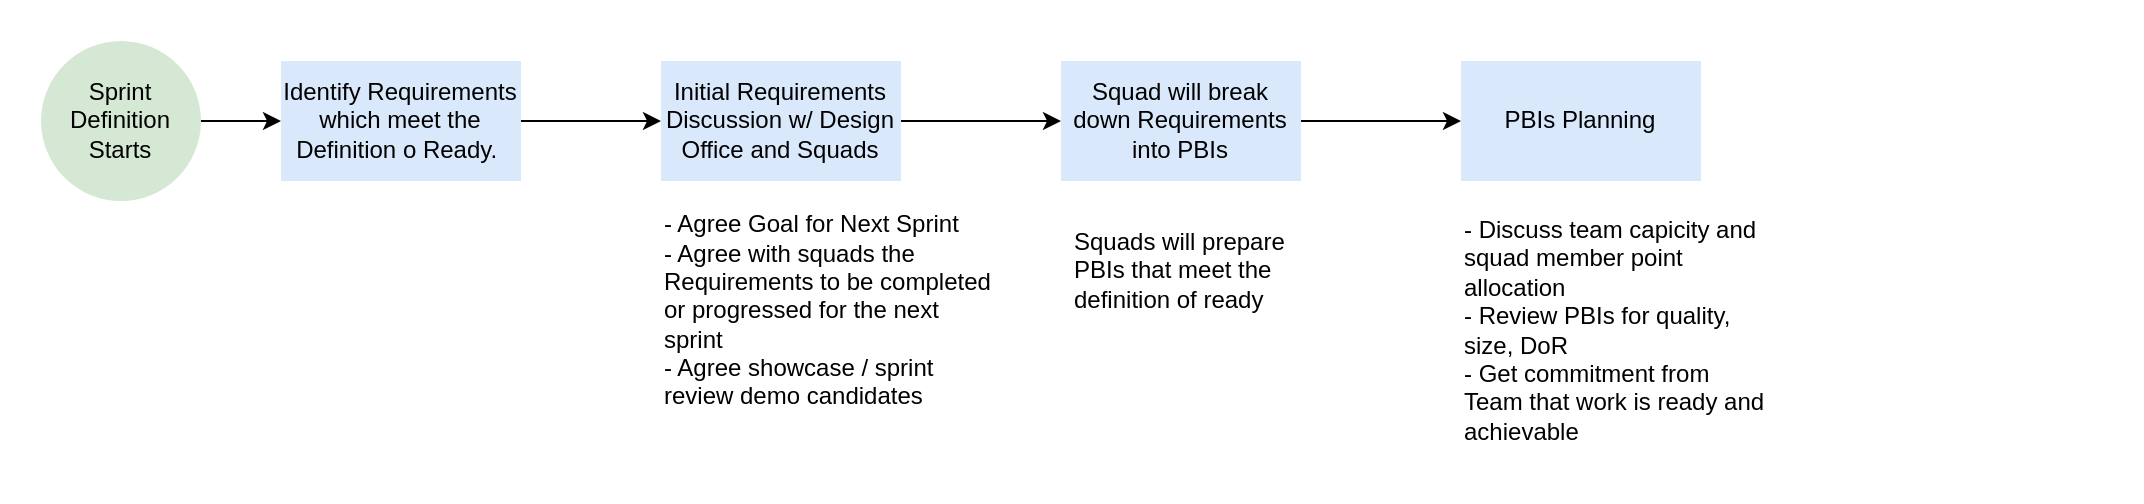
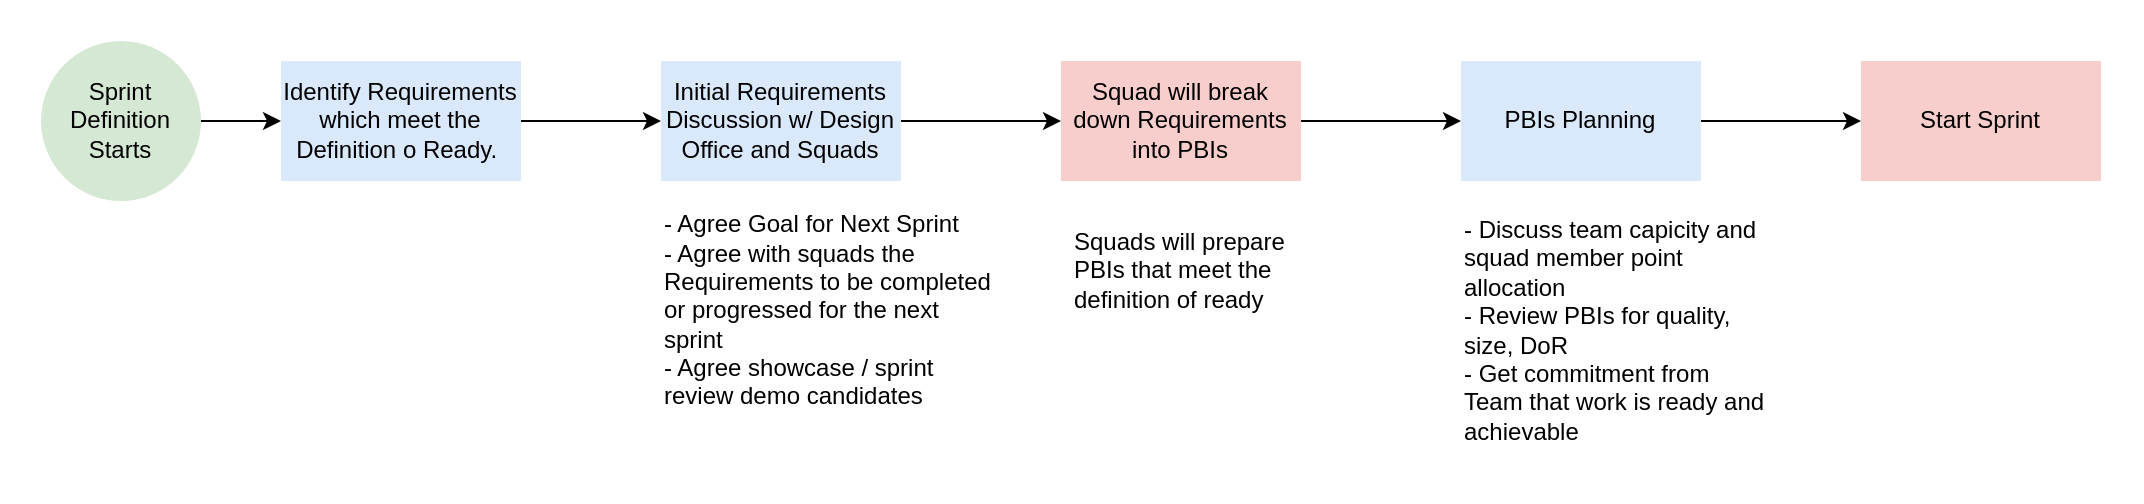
(1181, 121) -> (1181, 121)
none -> (1774, 121)
none -> (1981, 121)
